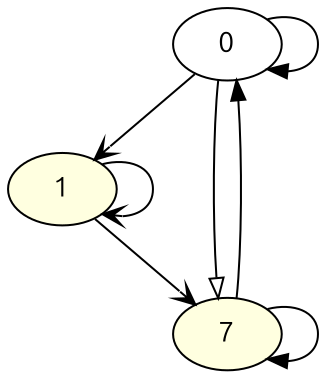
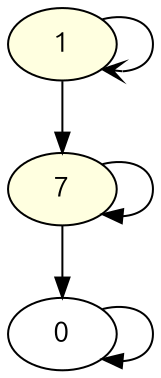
(153, 110) -> none
(214, 179) -> none
(137, 255) -> (62, 107)
